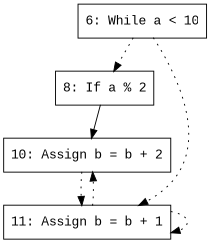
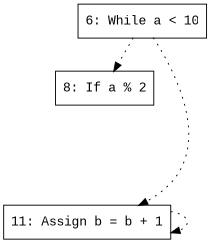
(87, 155) -> none
